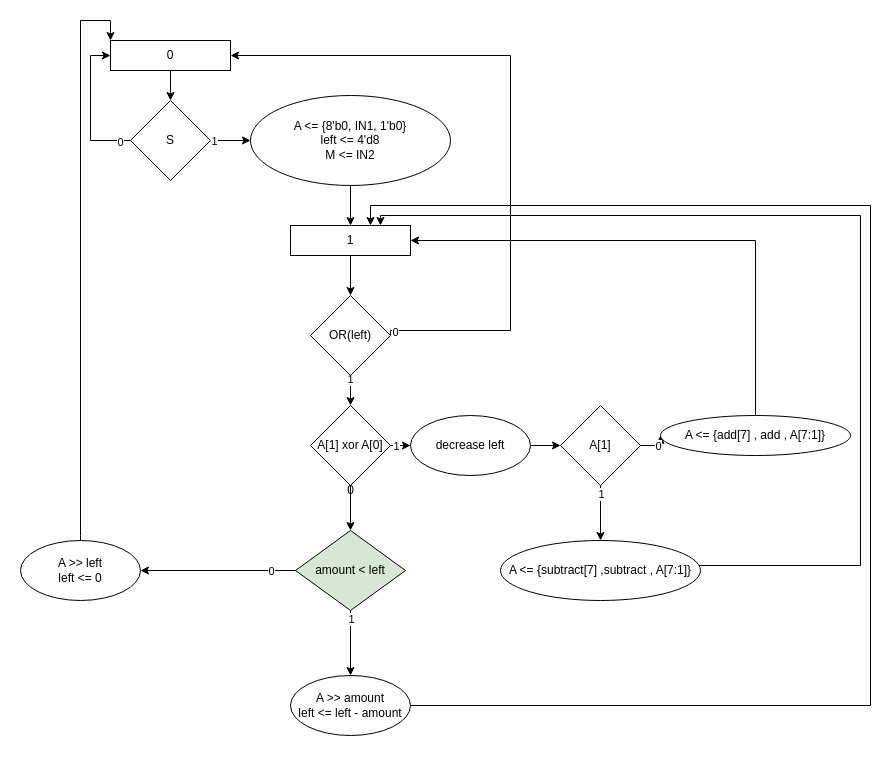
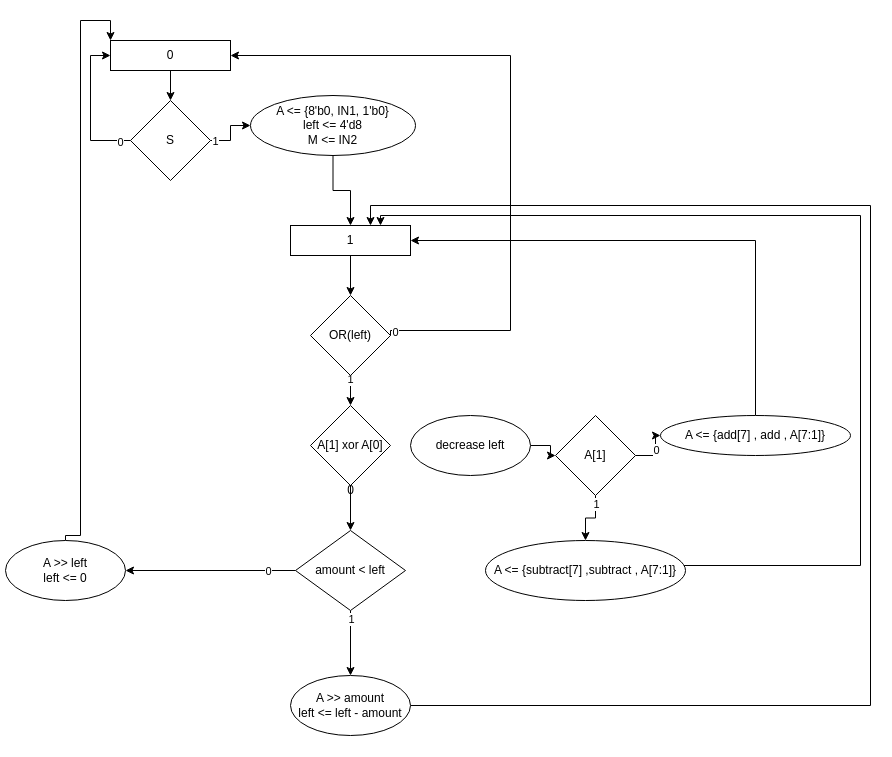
(351, 141) -> (333, 126)
(405, 446) -> none
(601, 446) -> (596, 456)
(81, 571) -> (66, 571)
(351, 571) -> (351, 571)
(601, 571) -> (586, 571)
